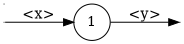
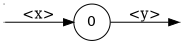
(92, 22) -> (92, 22)
